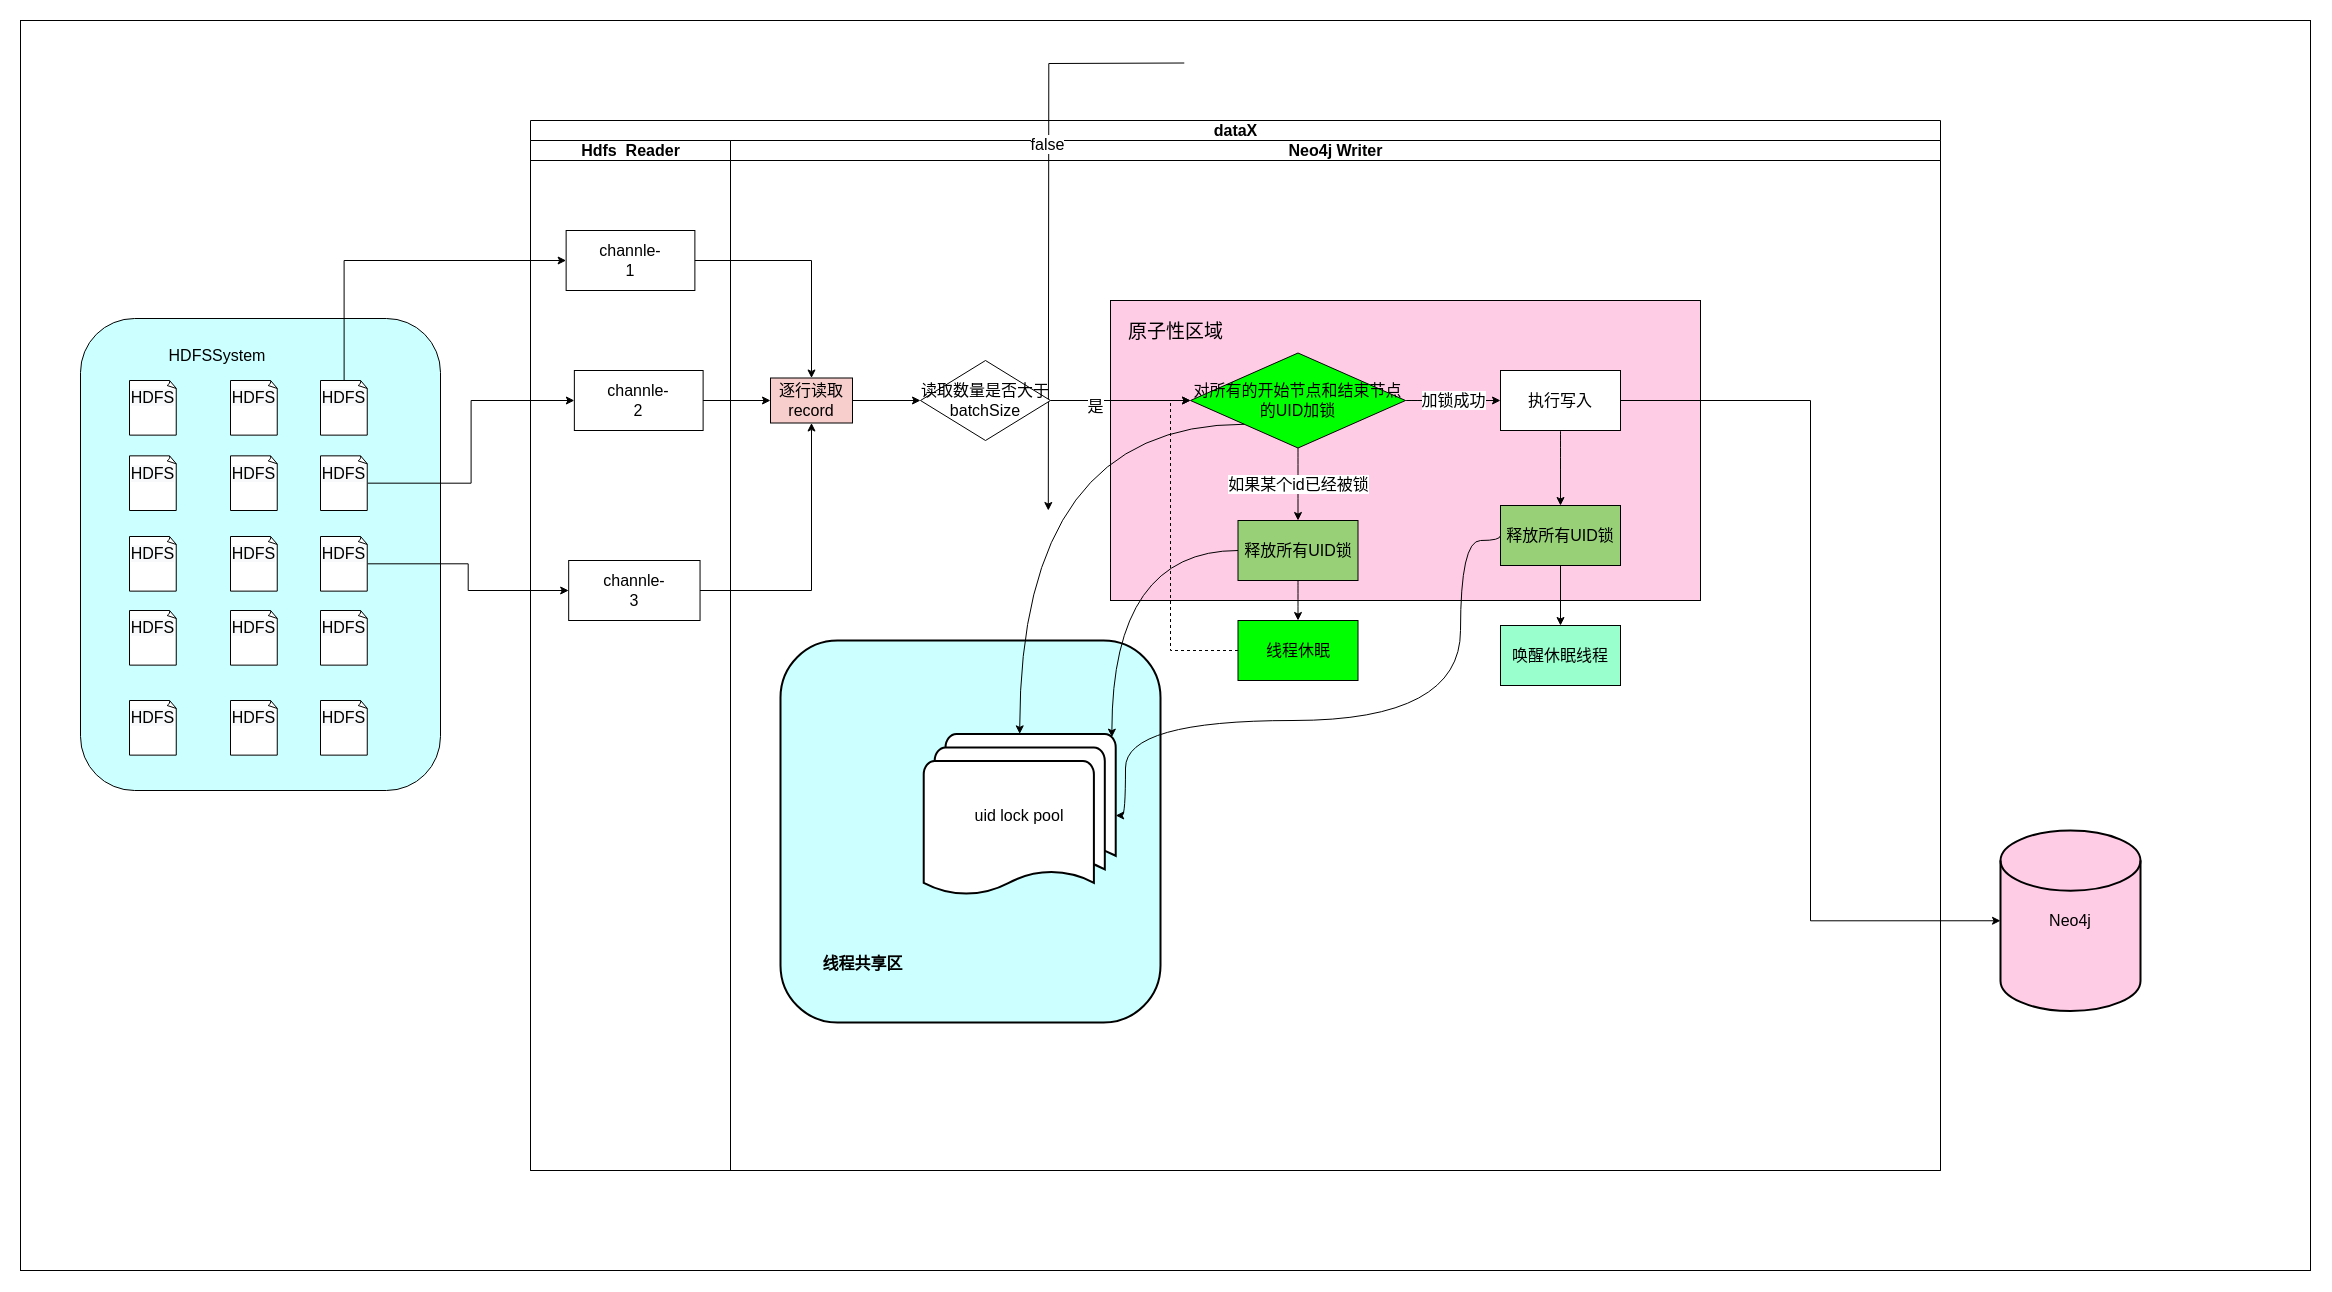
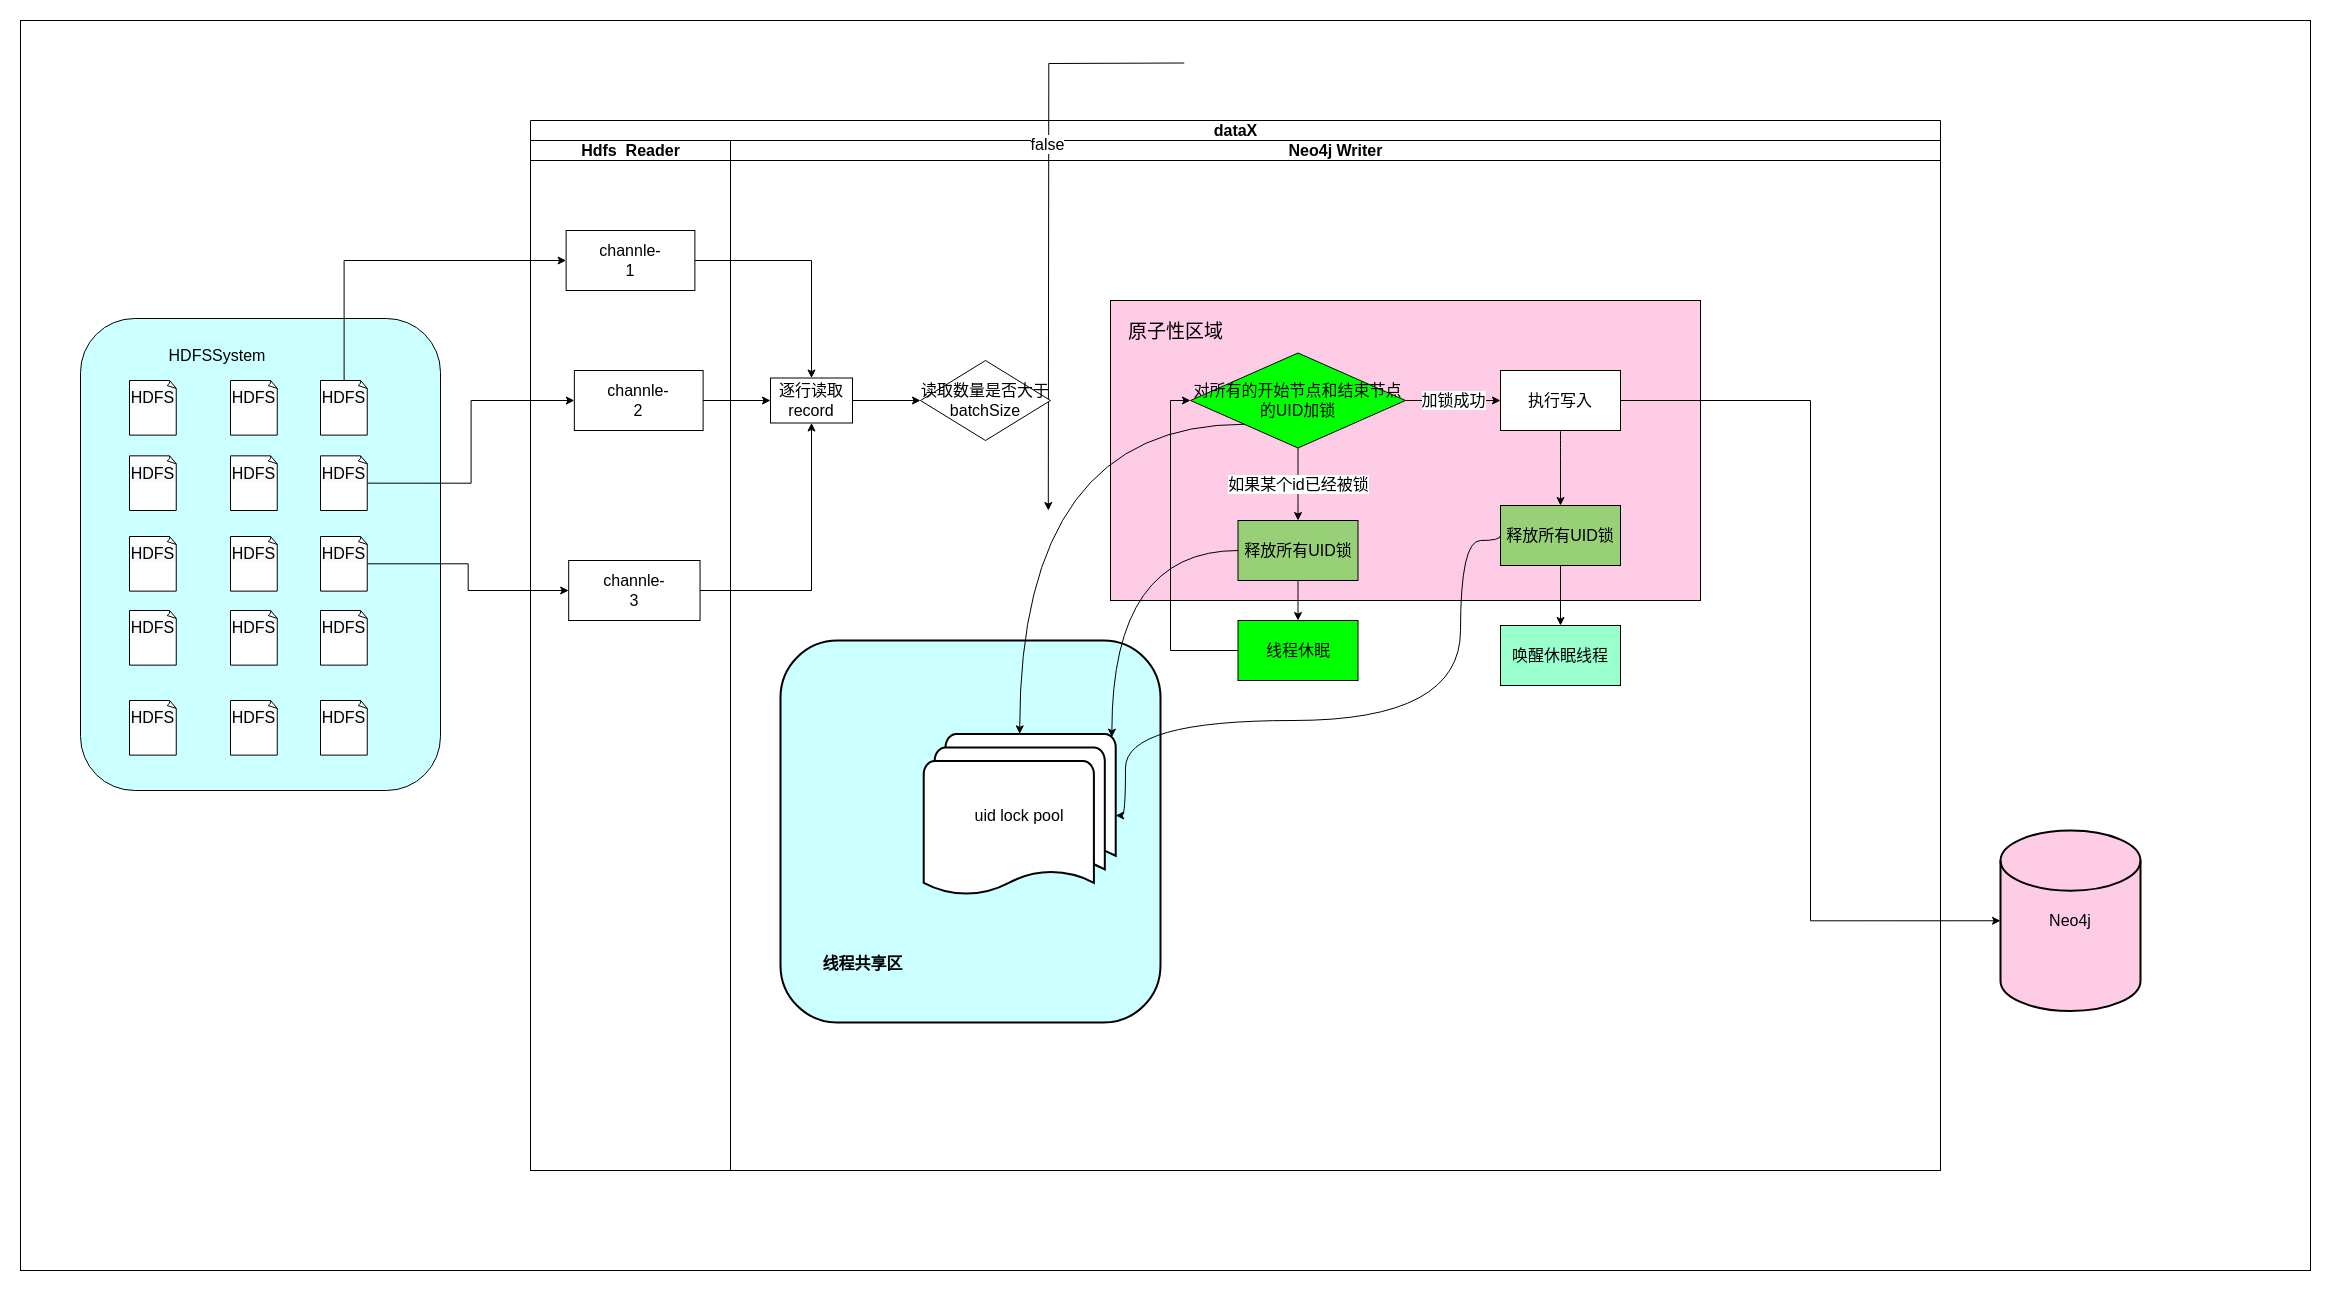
(812, 401) -> (812, 401)
(1109, 401) -> none
(1171, 559) -> (1171, 559)
